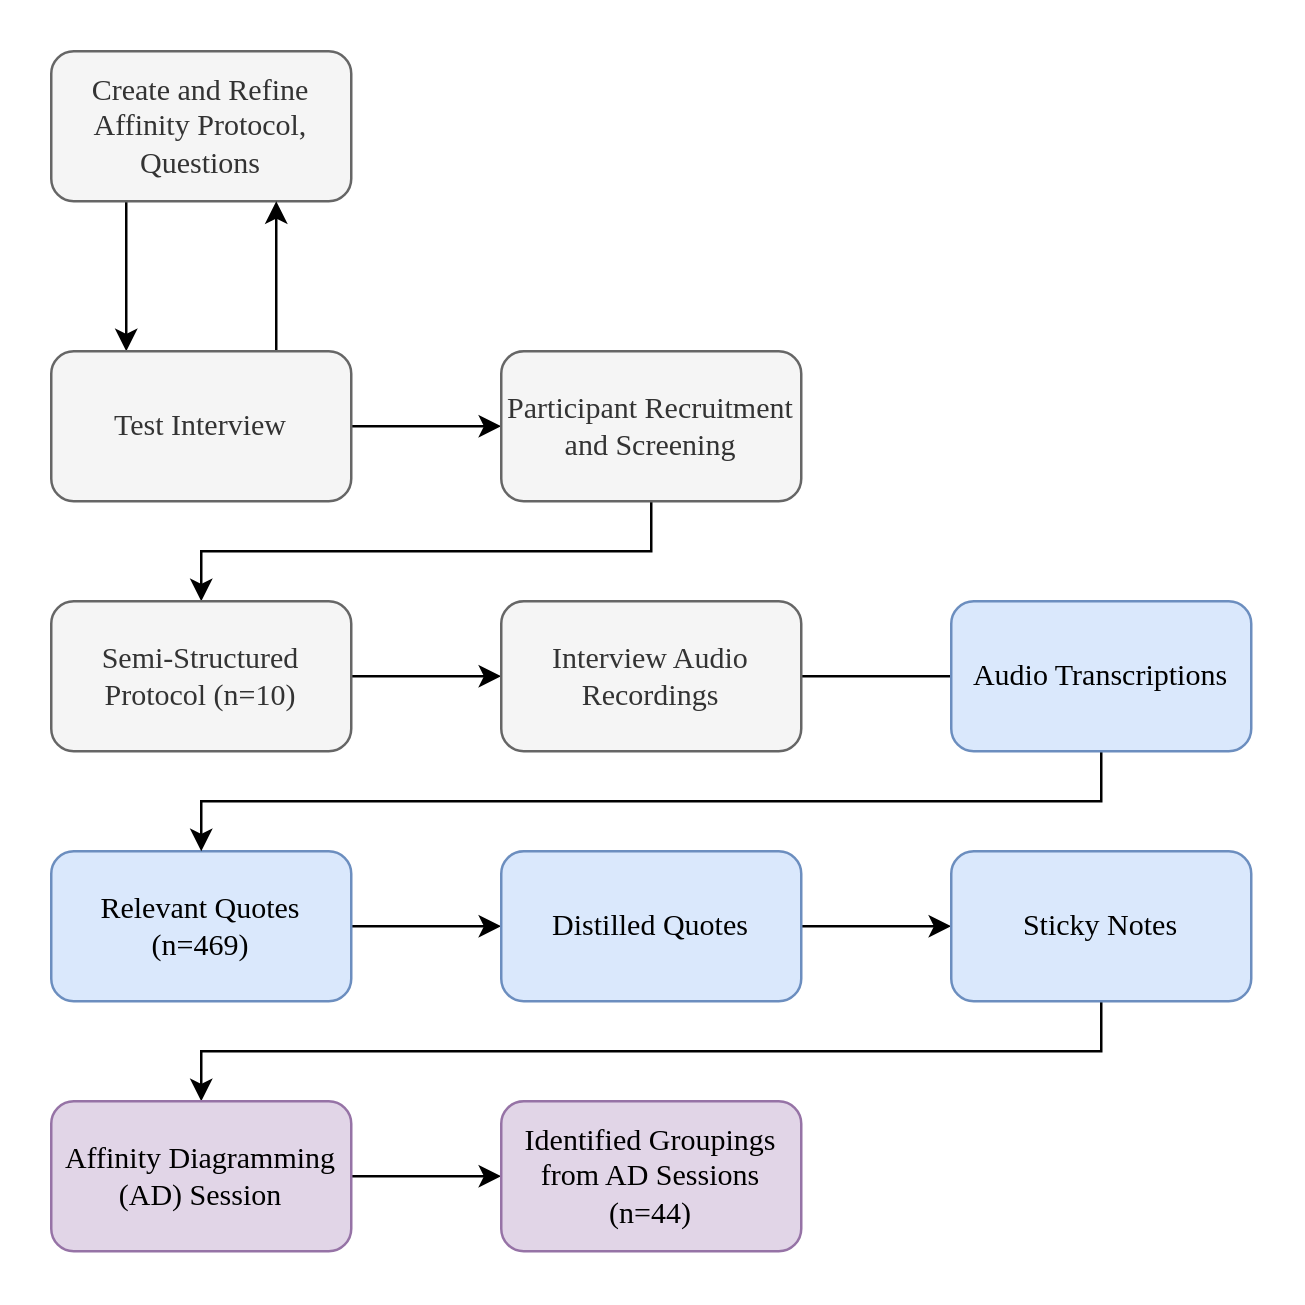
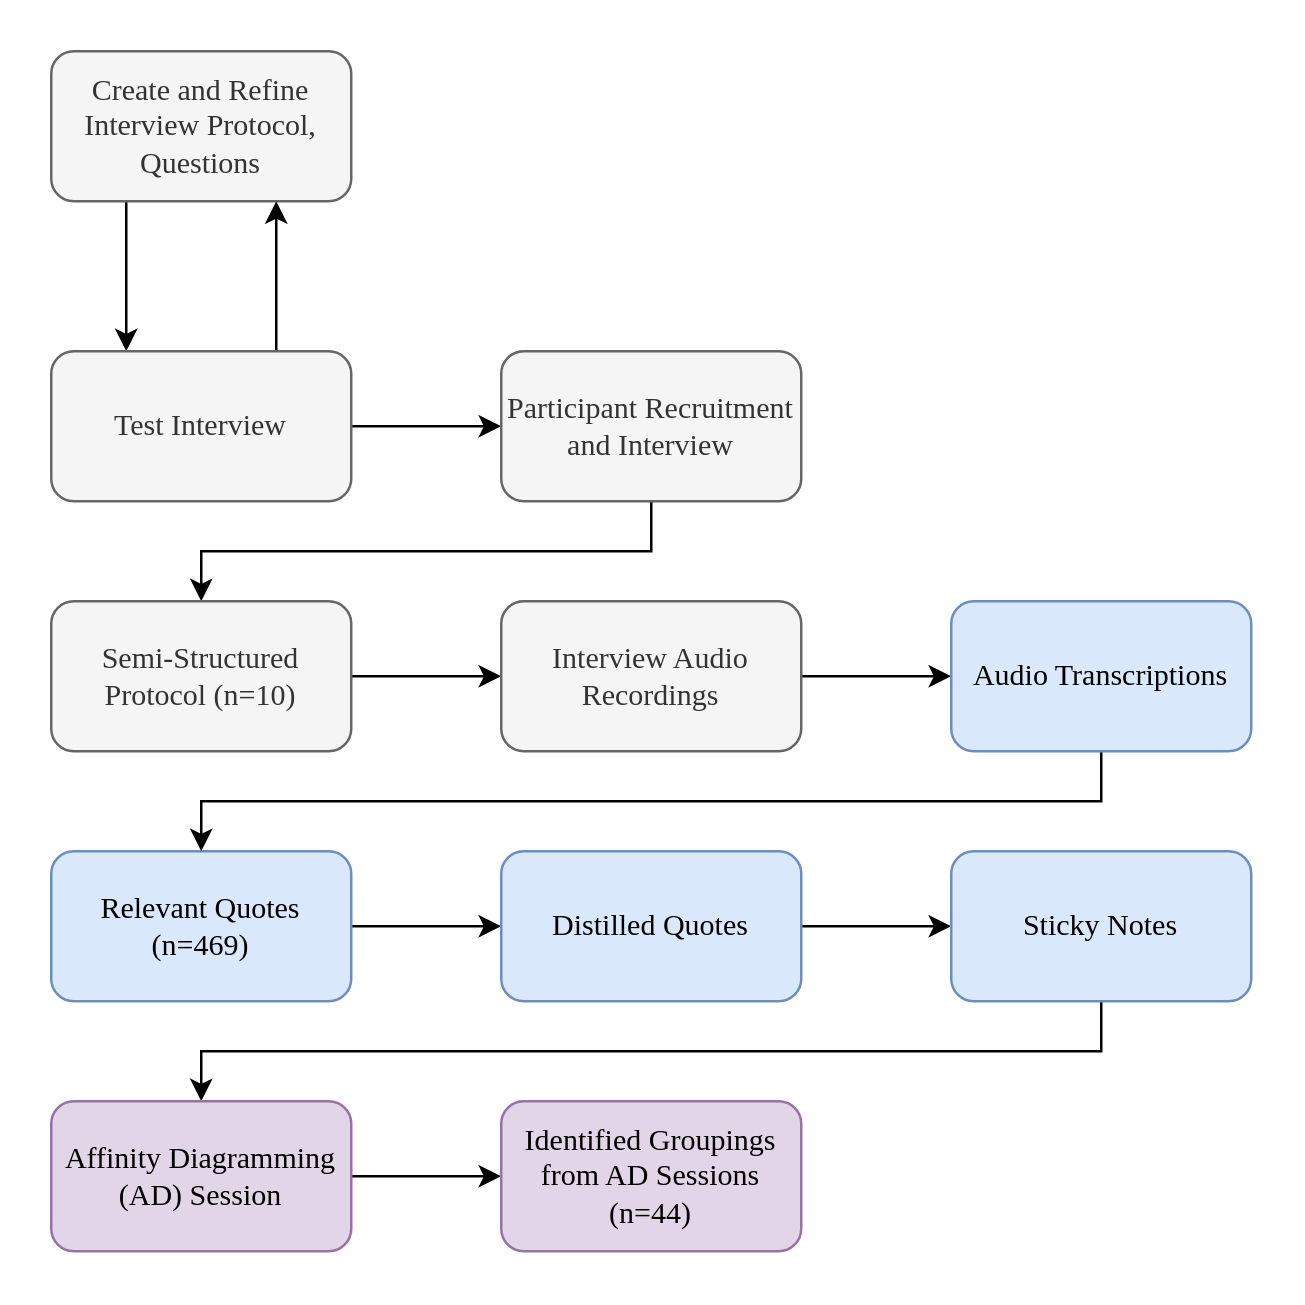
(201, 126) -> (201, 126)
(651, 426) -> (651, 426)
(940, 676) -> (933, 676)
